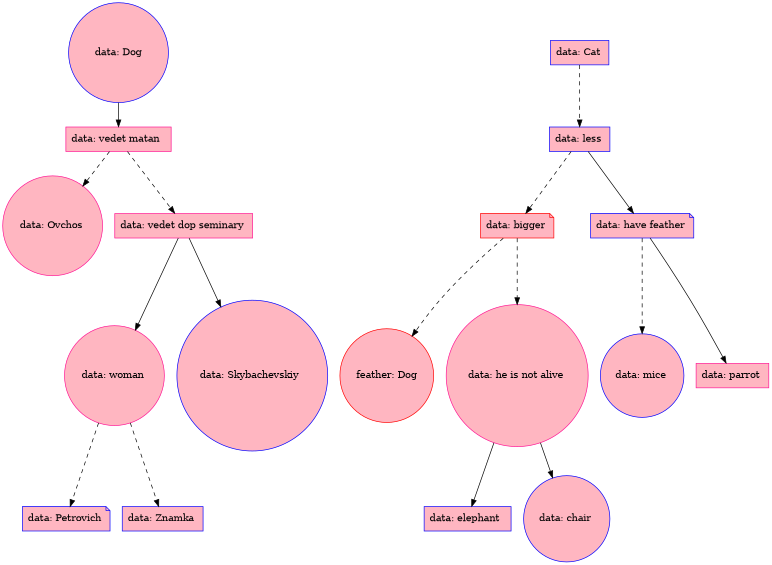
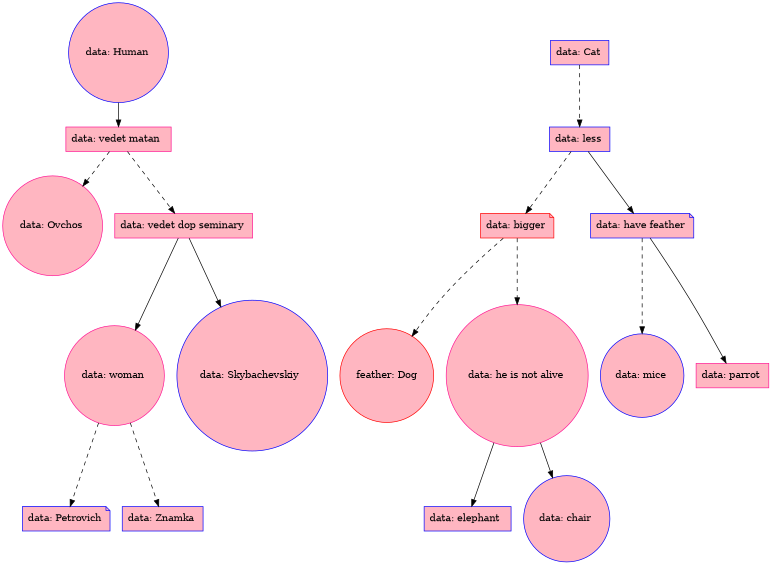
(119, 53) -> (119, 53)
